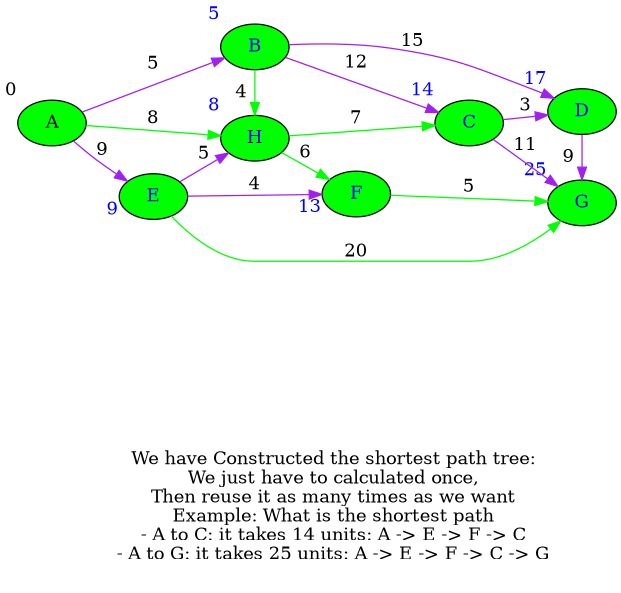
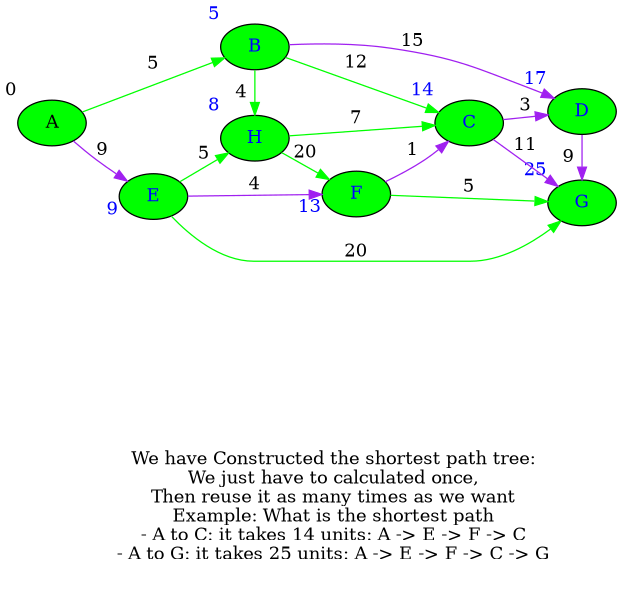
(356, 83) -> (356, 83)
(148, 87) -> (148, 87)
(147, 130) -> none
(306, 153) -> (306, 153)
none -> (413, 167)
(199, 171) -> (199, 171)
